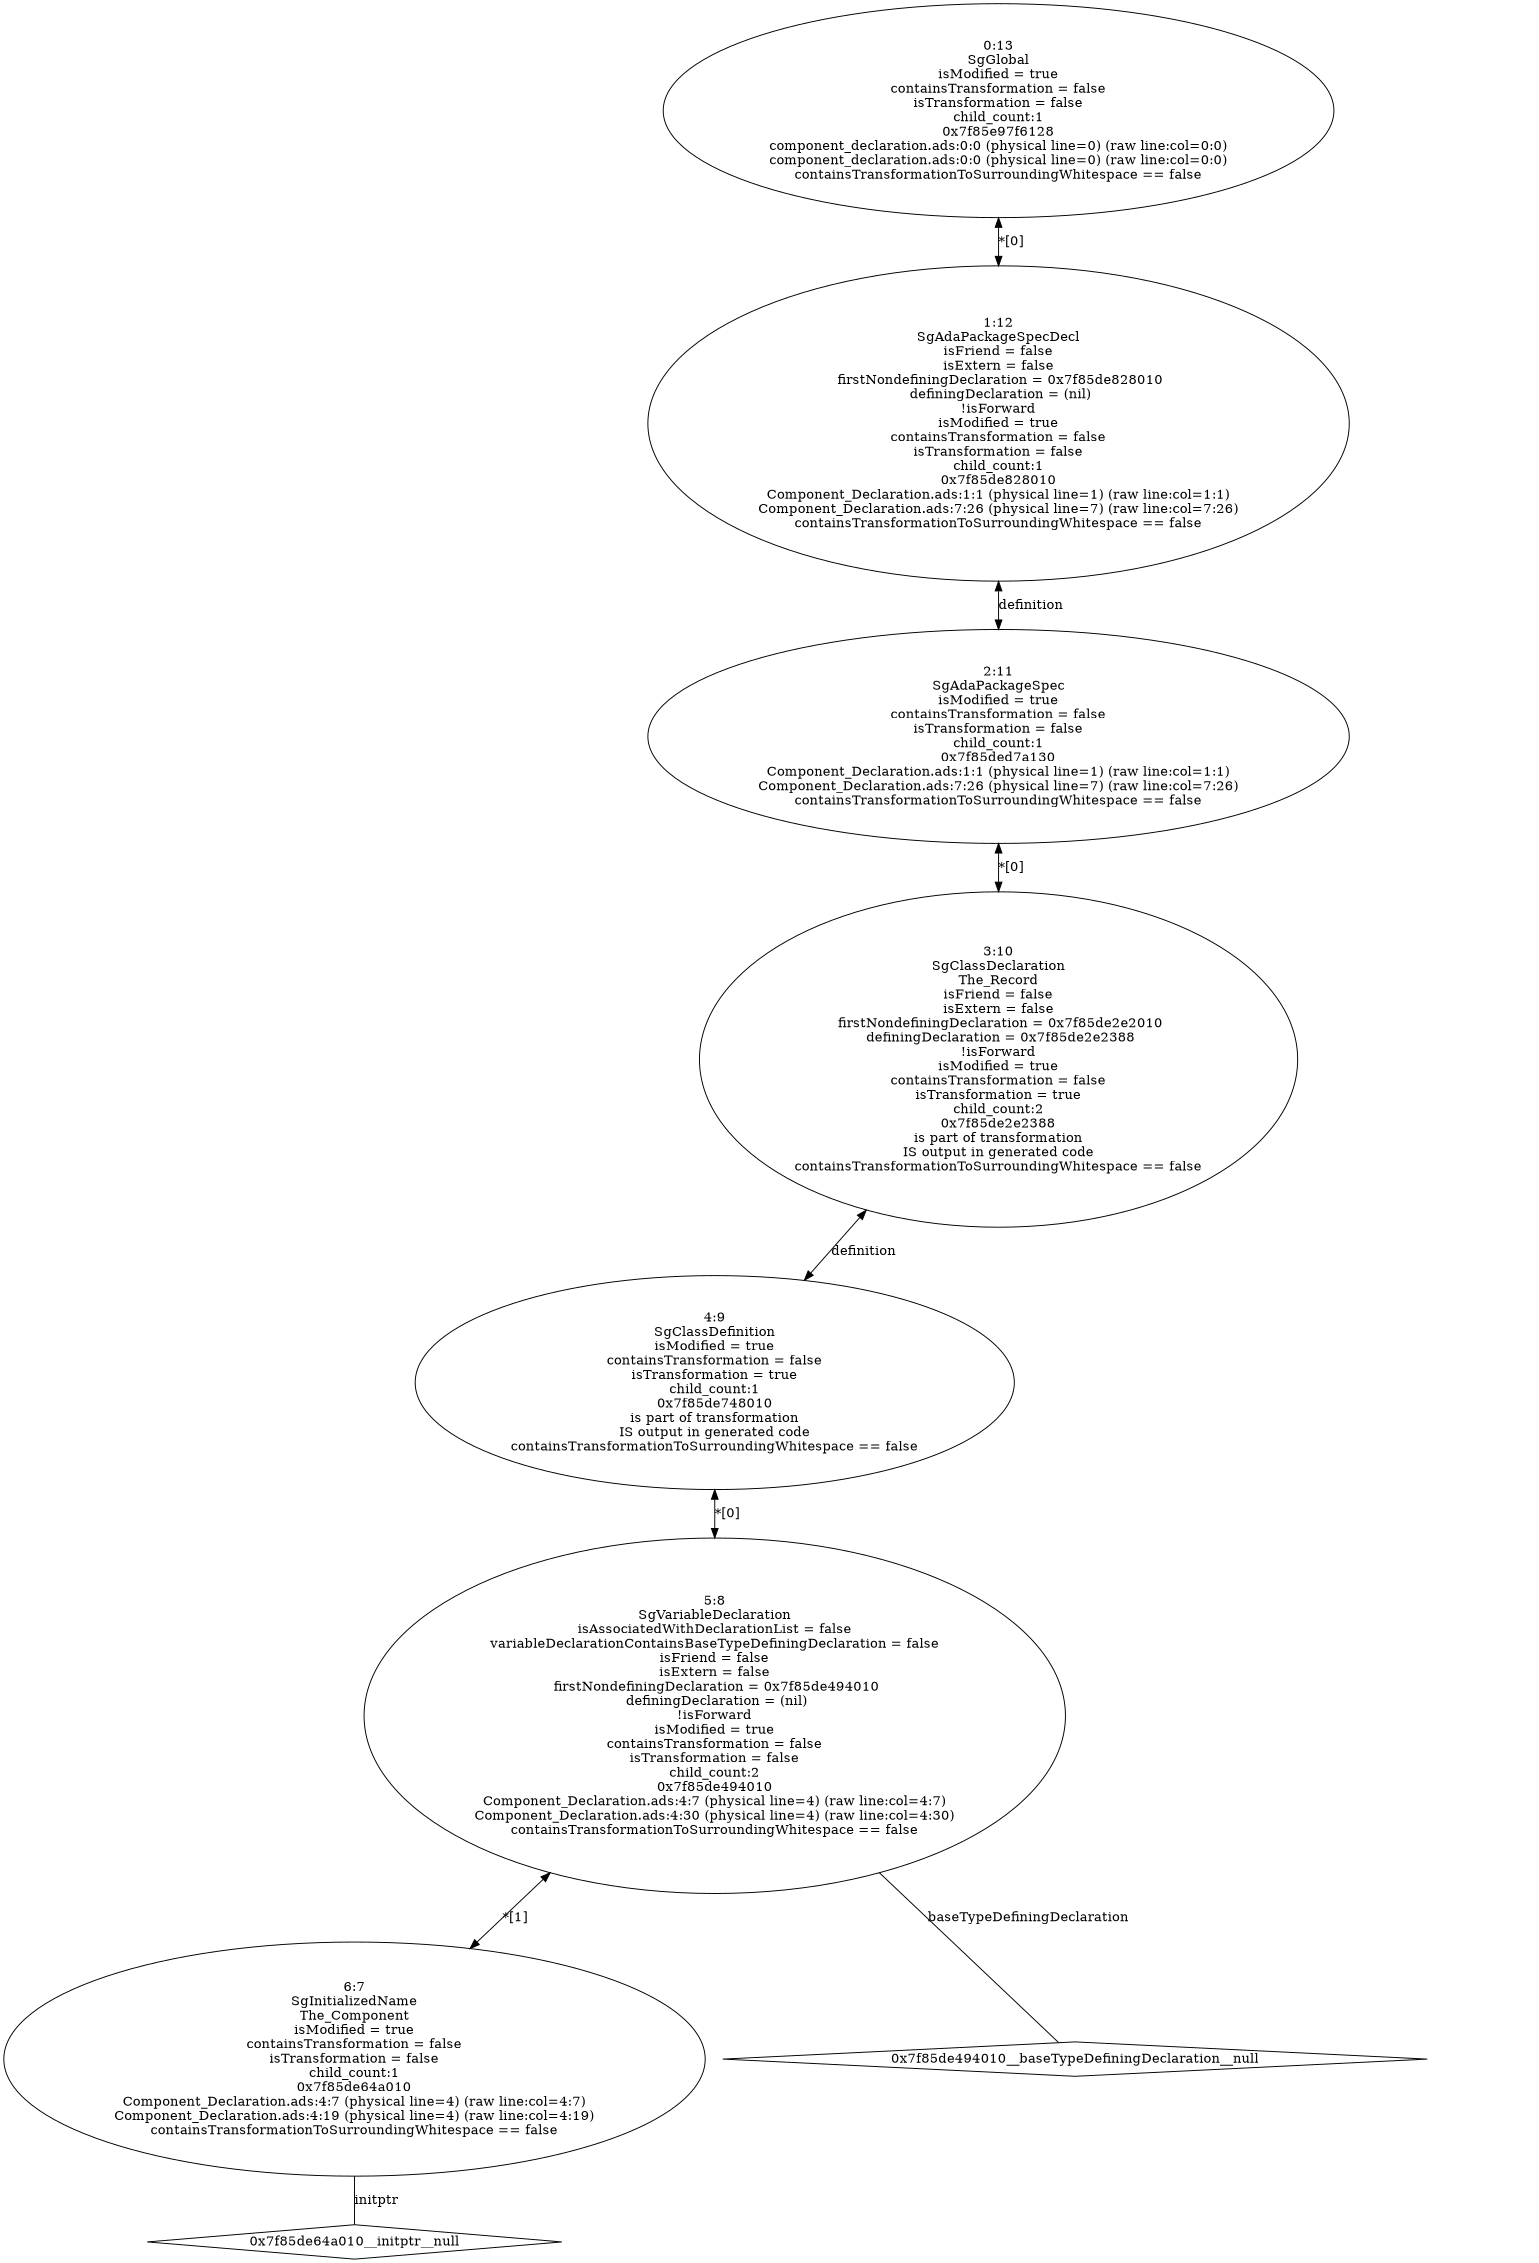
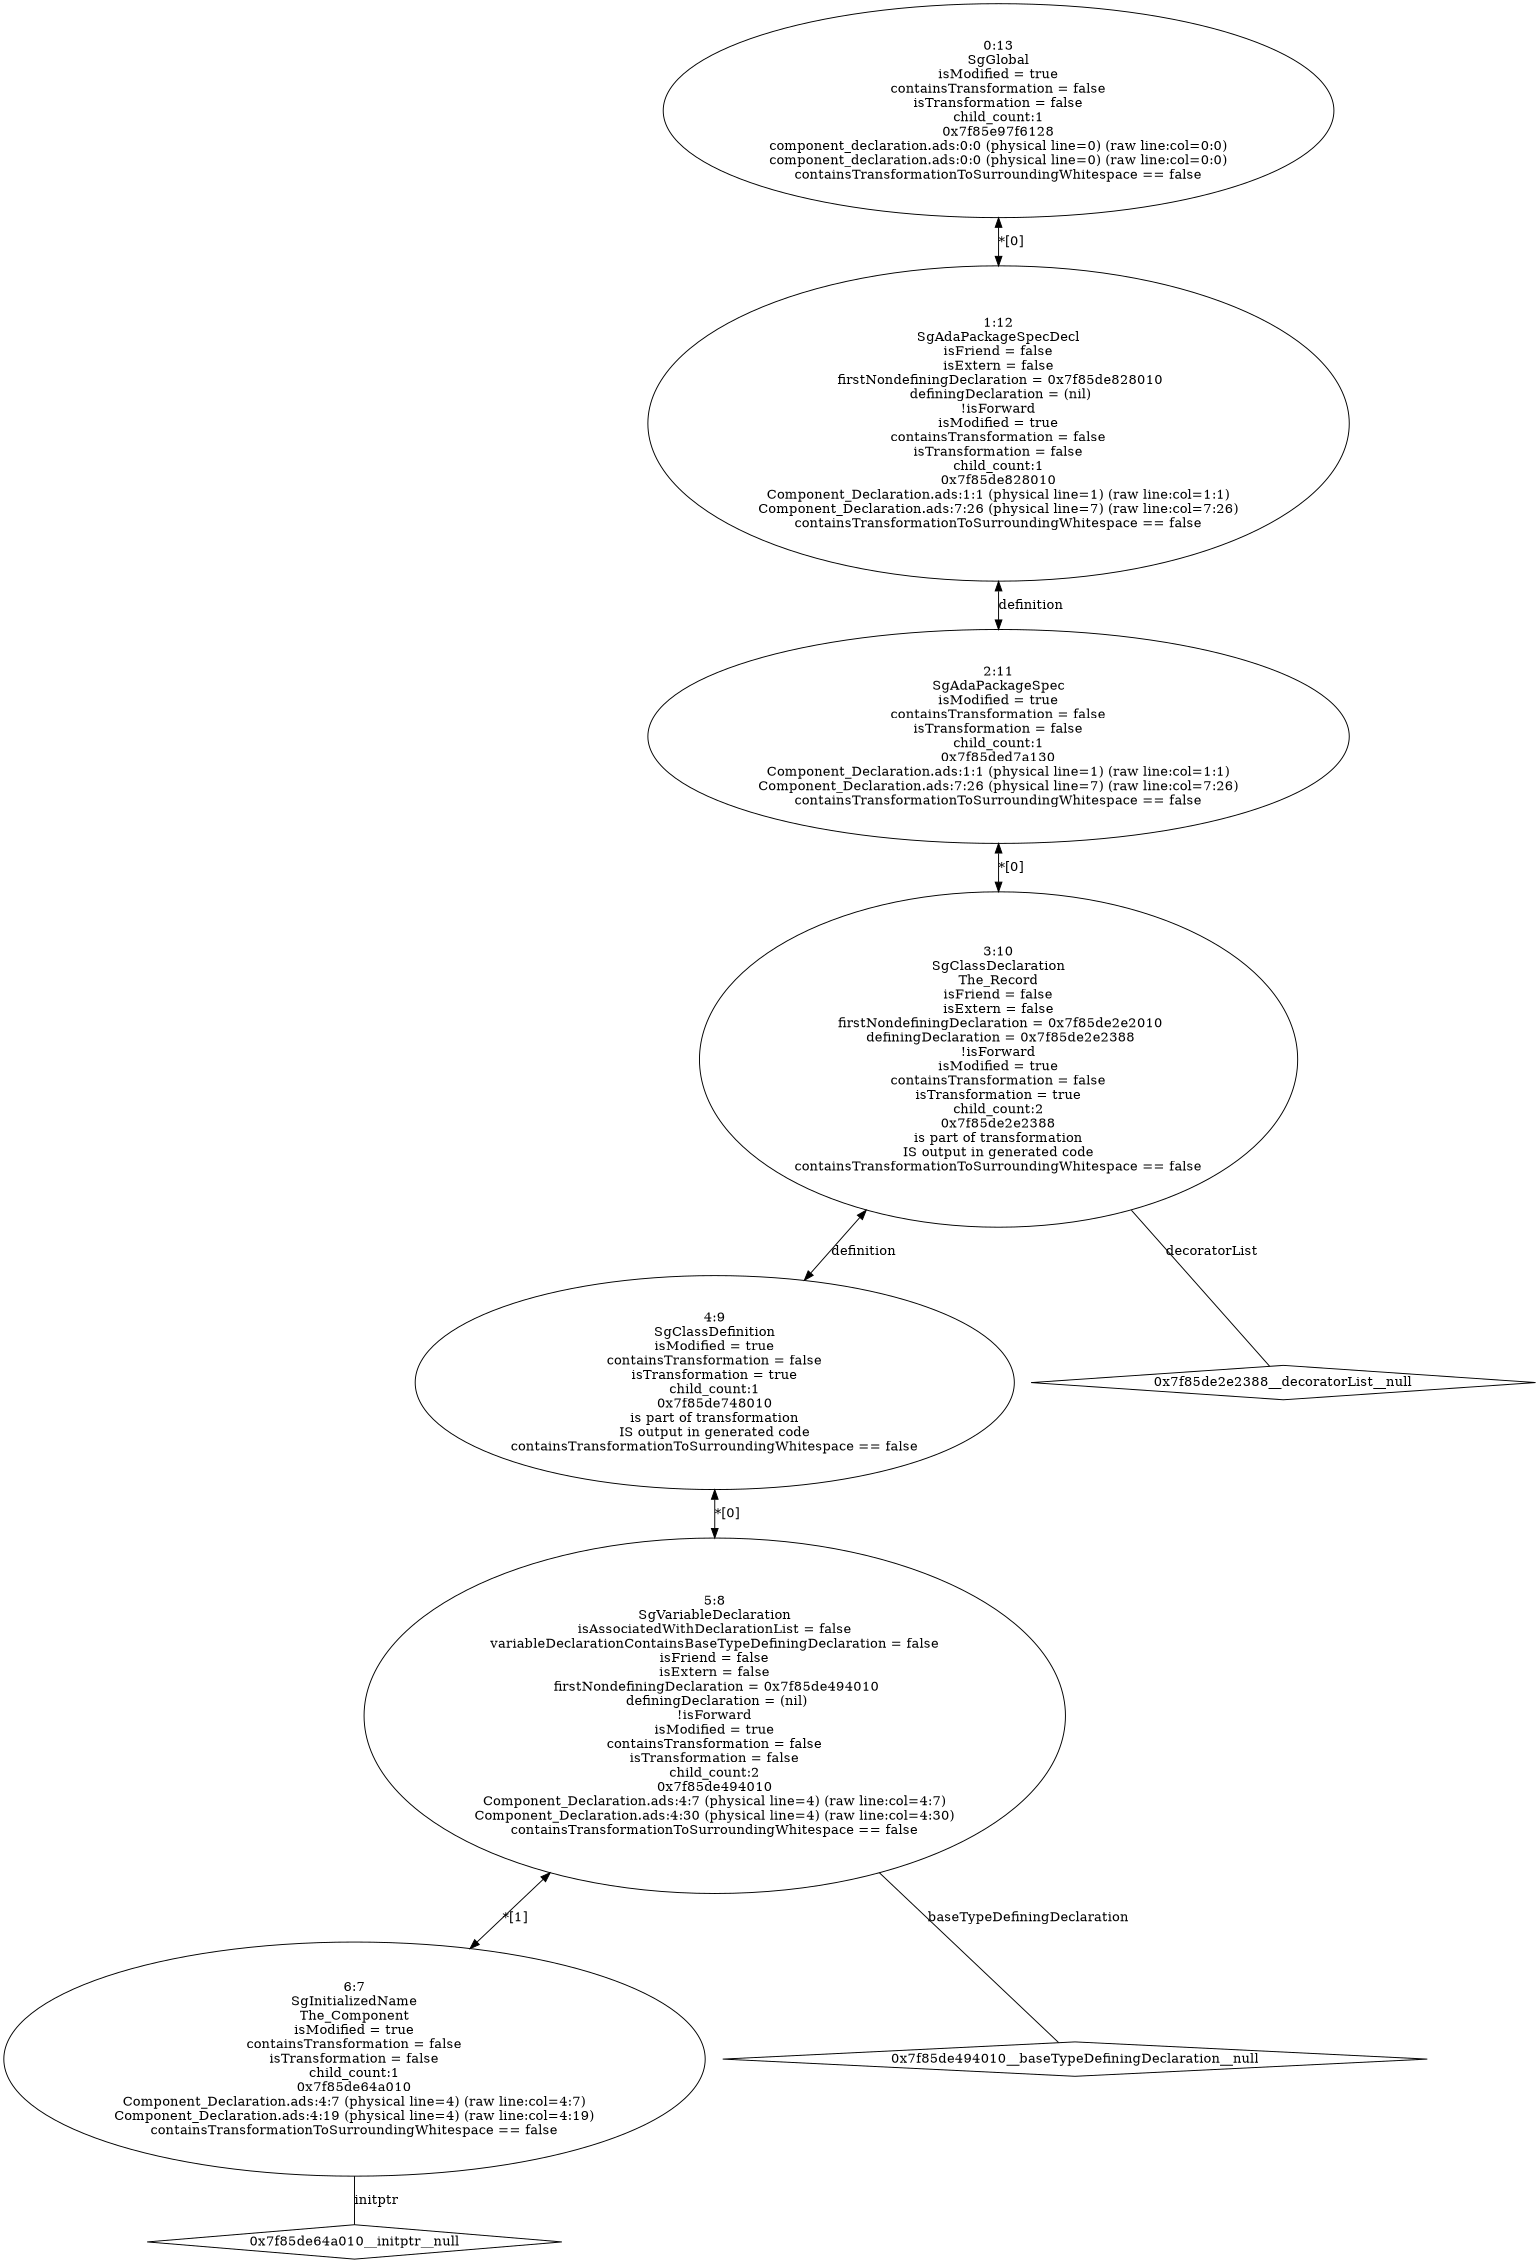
none -> (1283, 1383)
